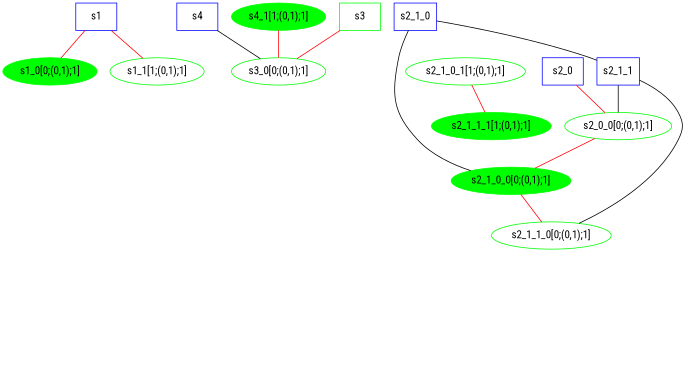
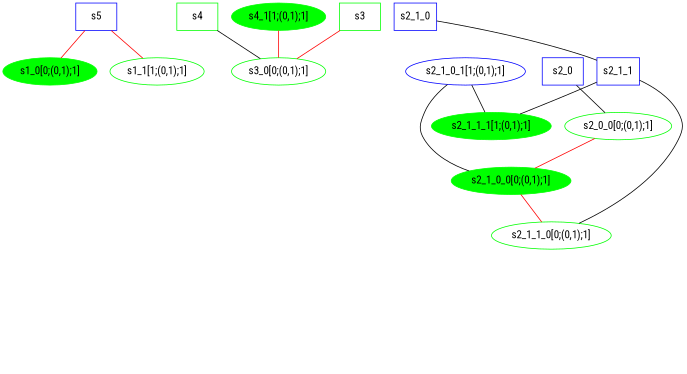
(96, 17) -> (96, 17)
(197, 17) -> (197, 17)
(466, 71) -> (466, 71)
(478, 99) -> (478, 99)
(591, 99) -> (591, 99)
(618, 99) -> (559, 98)
(401, 117) -> (422, 135)
